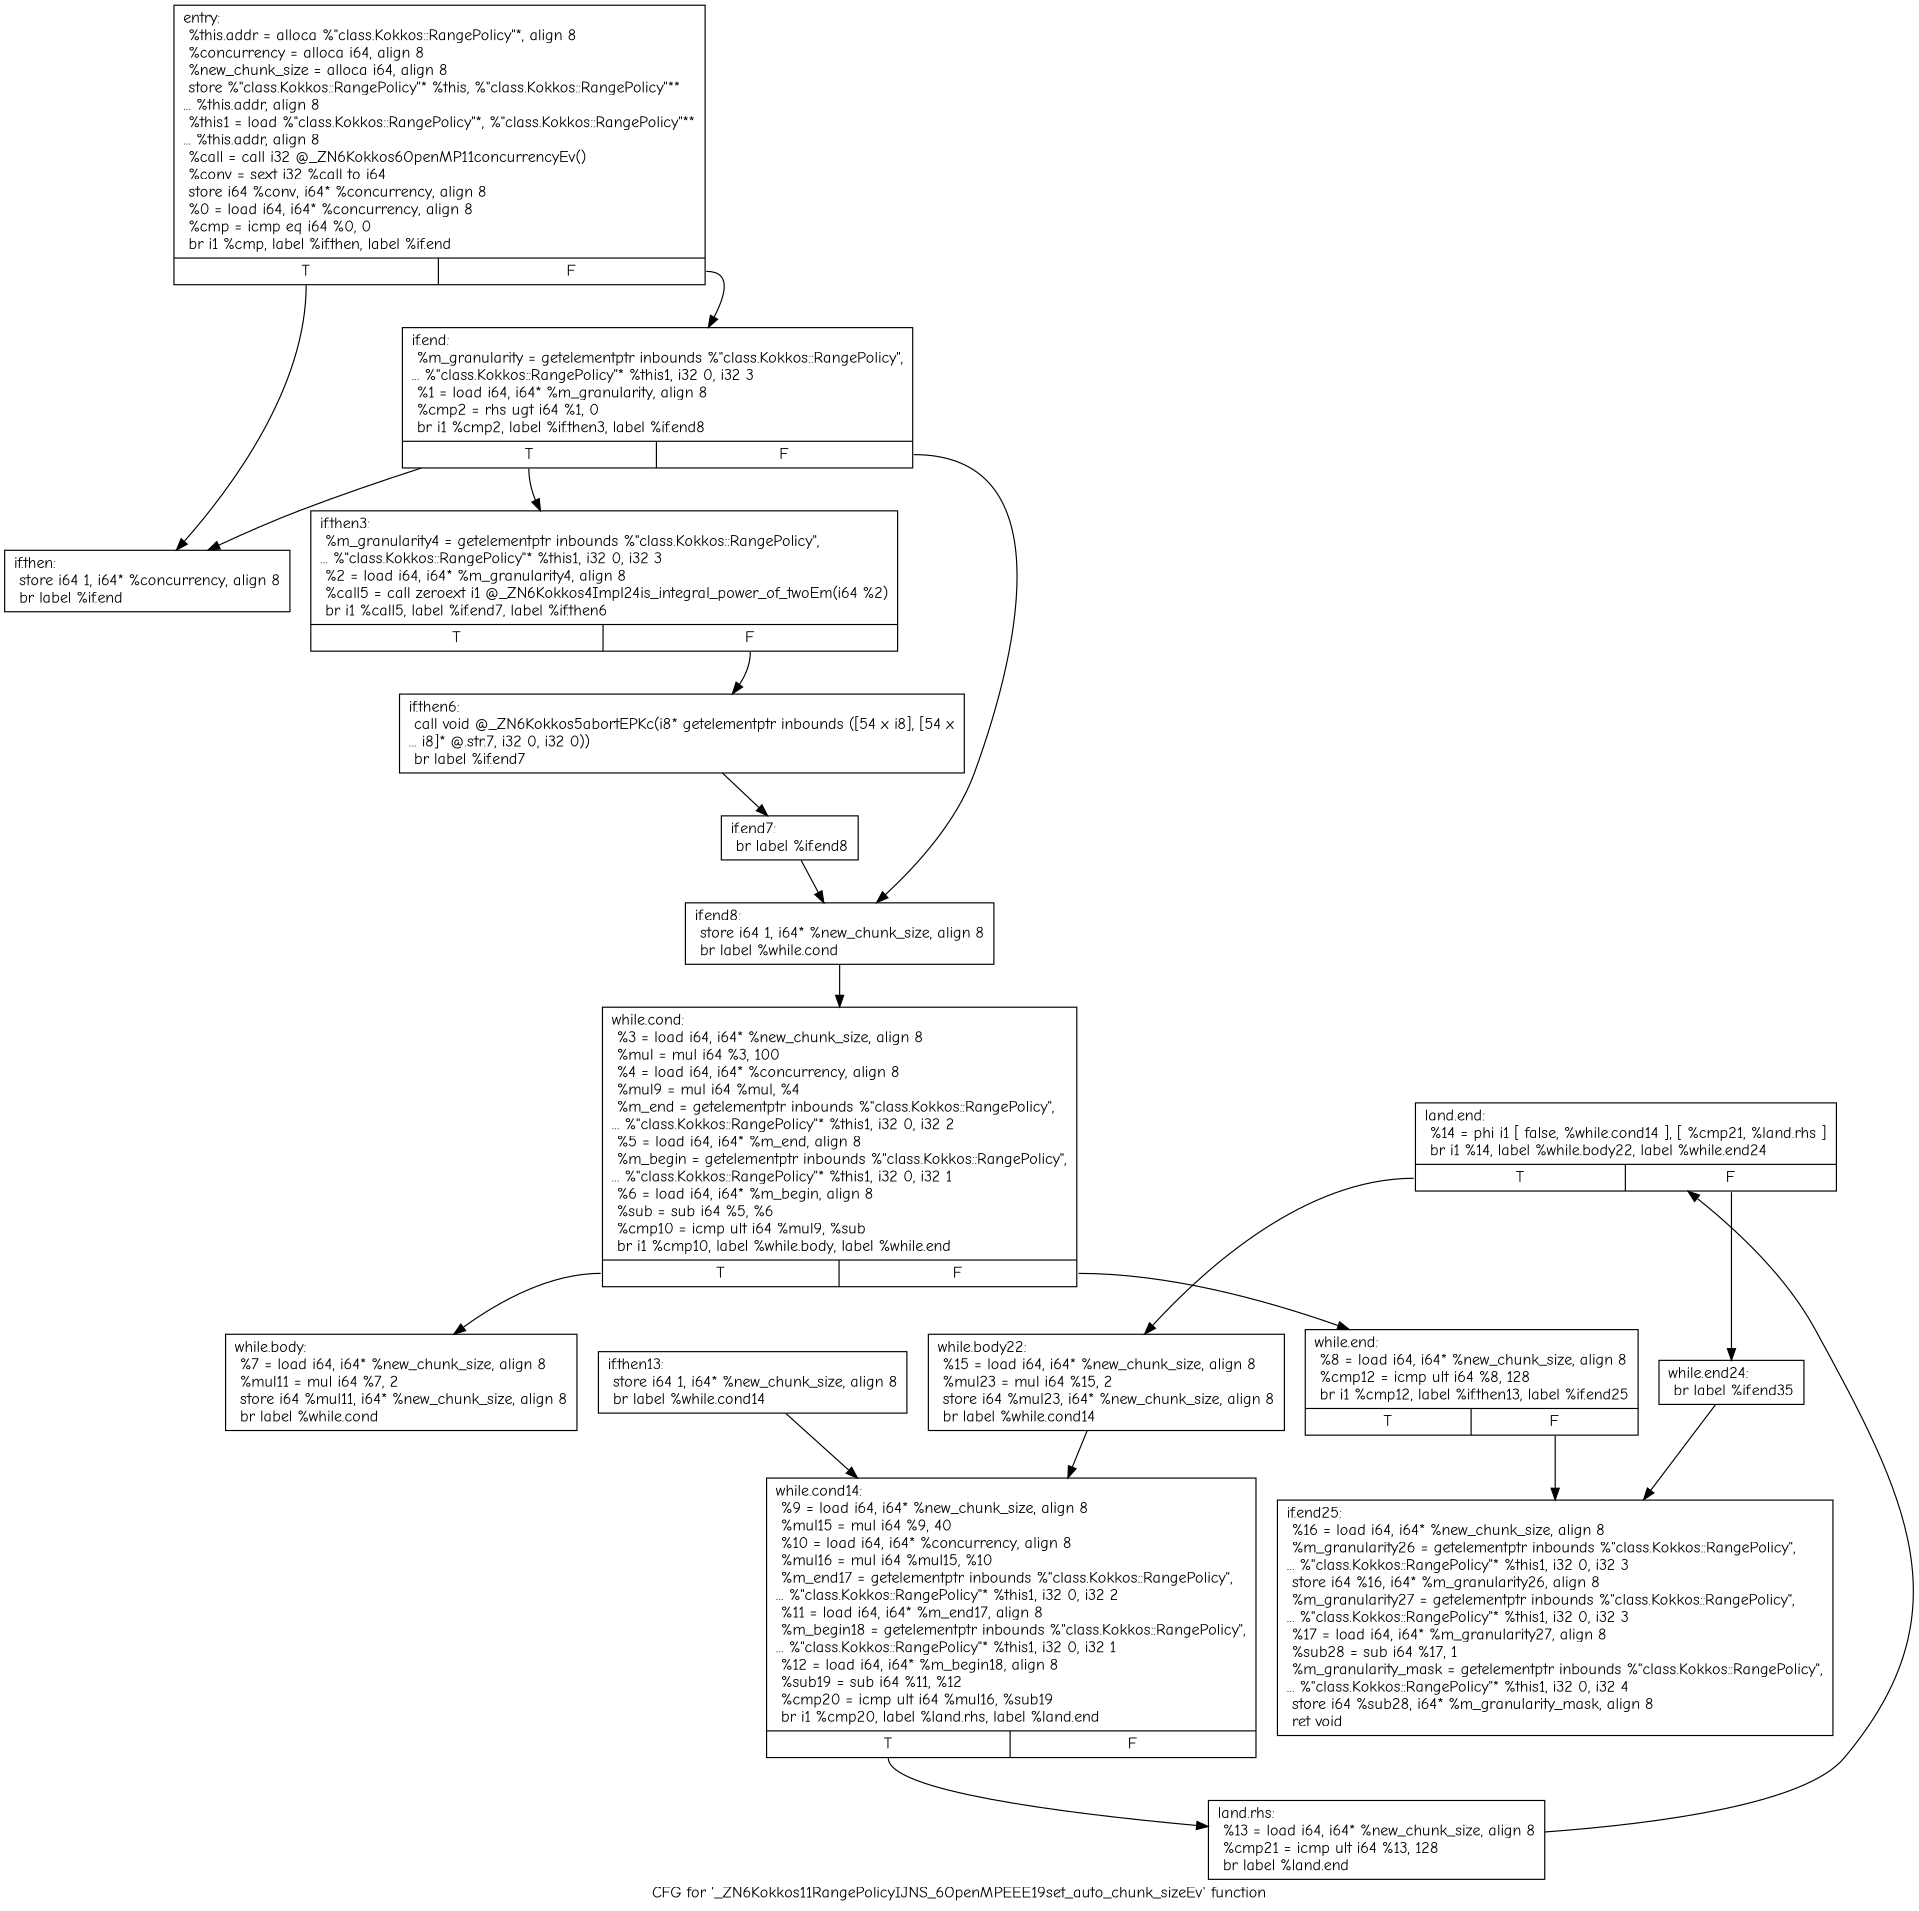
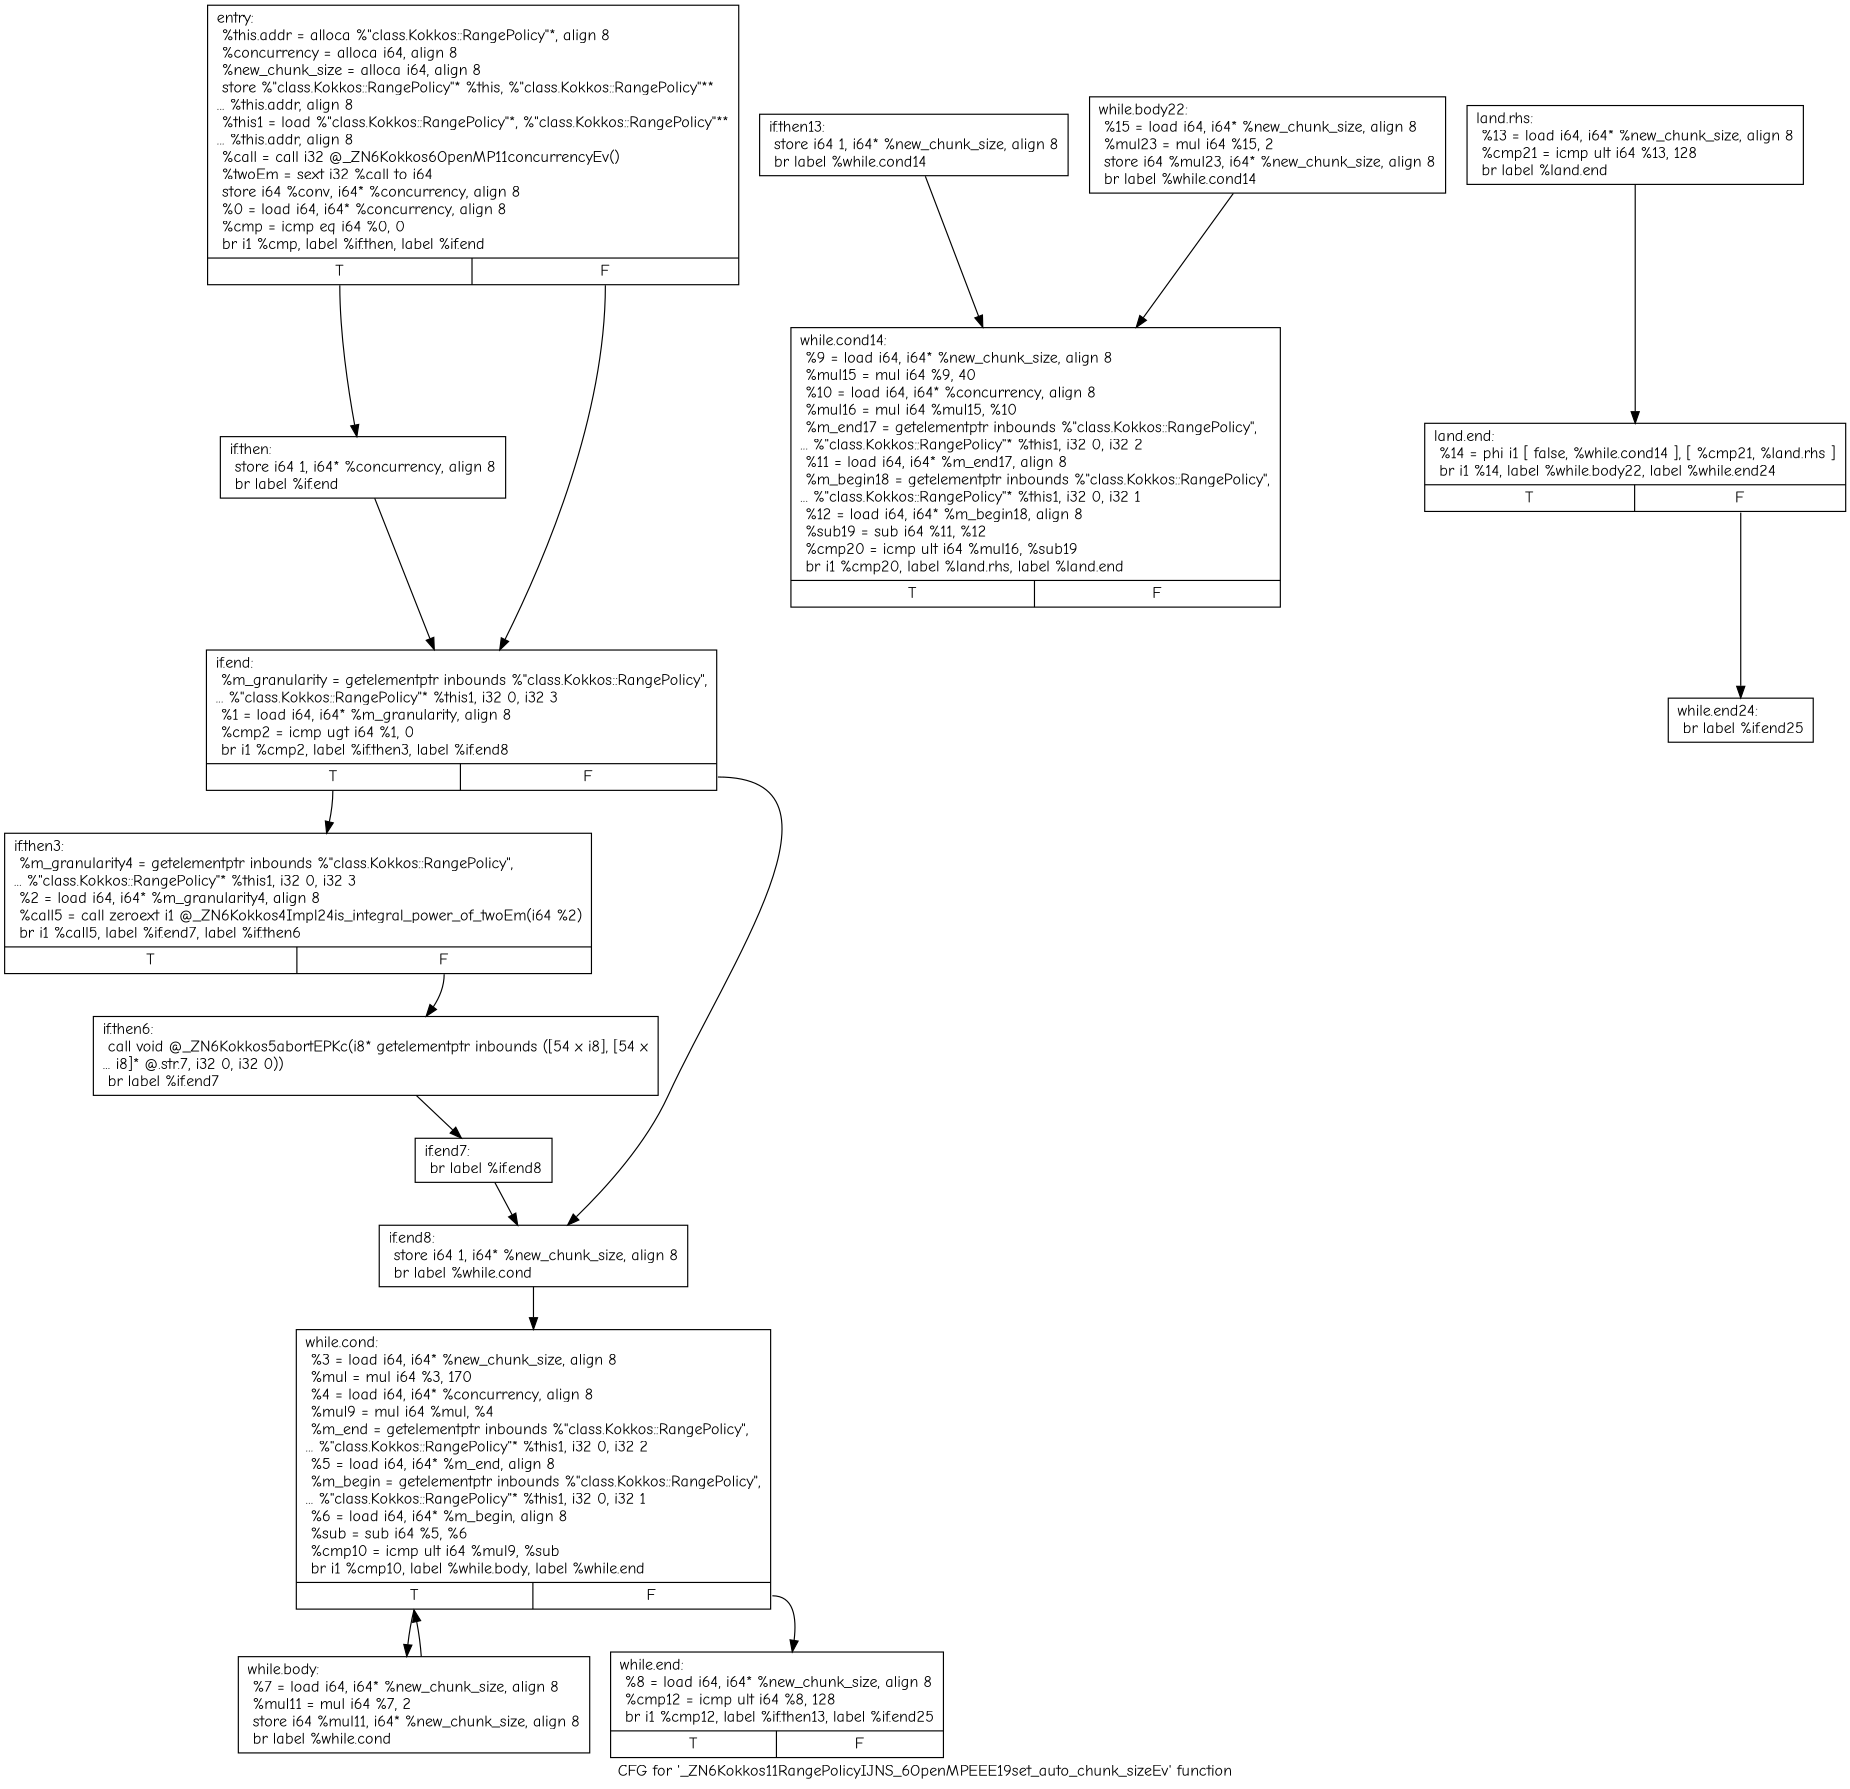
(285, 175) -> (325, 175)
(506, 410) -> (315, 732)
(319, 503) -> (402, 568)
(696, 1055) -> (389, 1377)
(1269, 1226) -> none
(1731, 1391) -> (1741, 728)
(1555, 1618) -> none
none -> (420, 1639)
(1037, 1807) -> none
